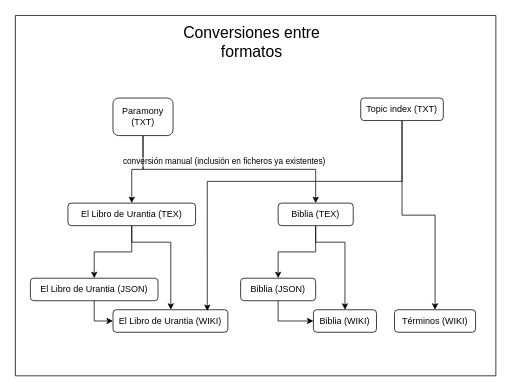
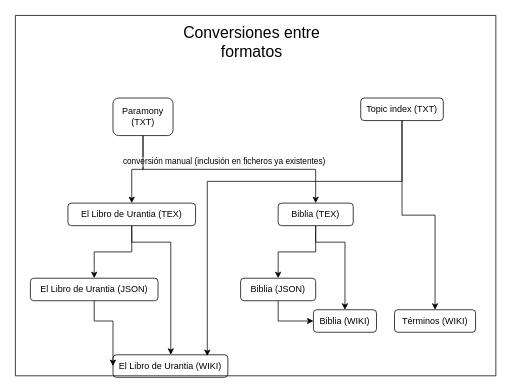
(170, 321) -> (170, 366)
